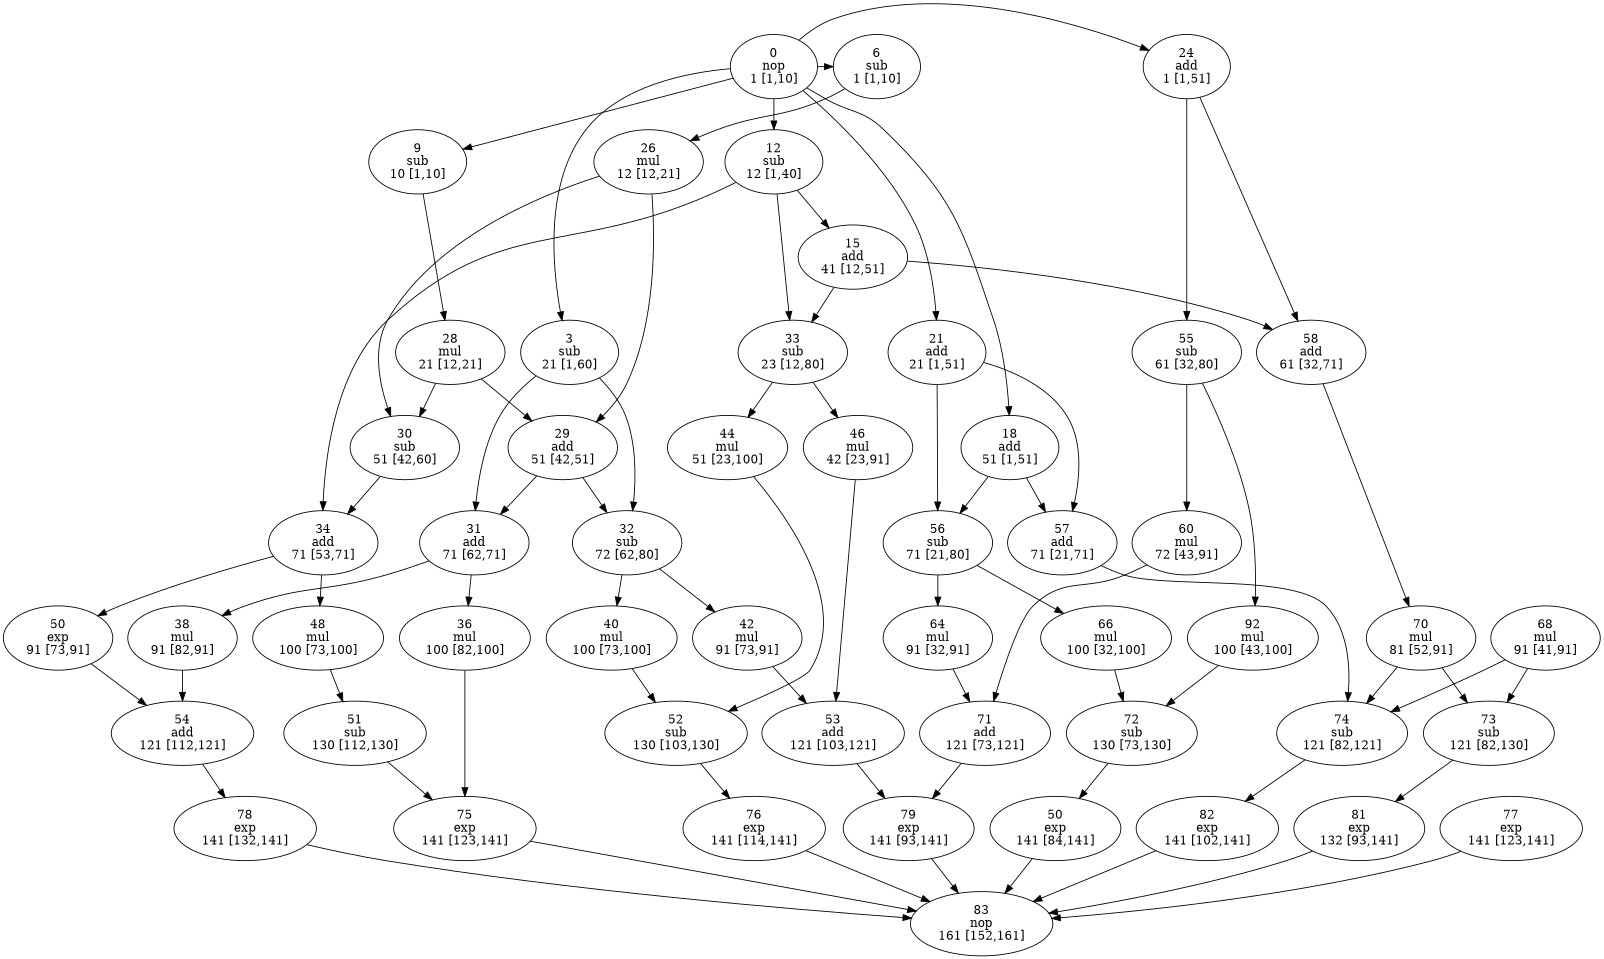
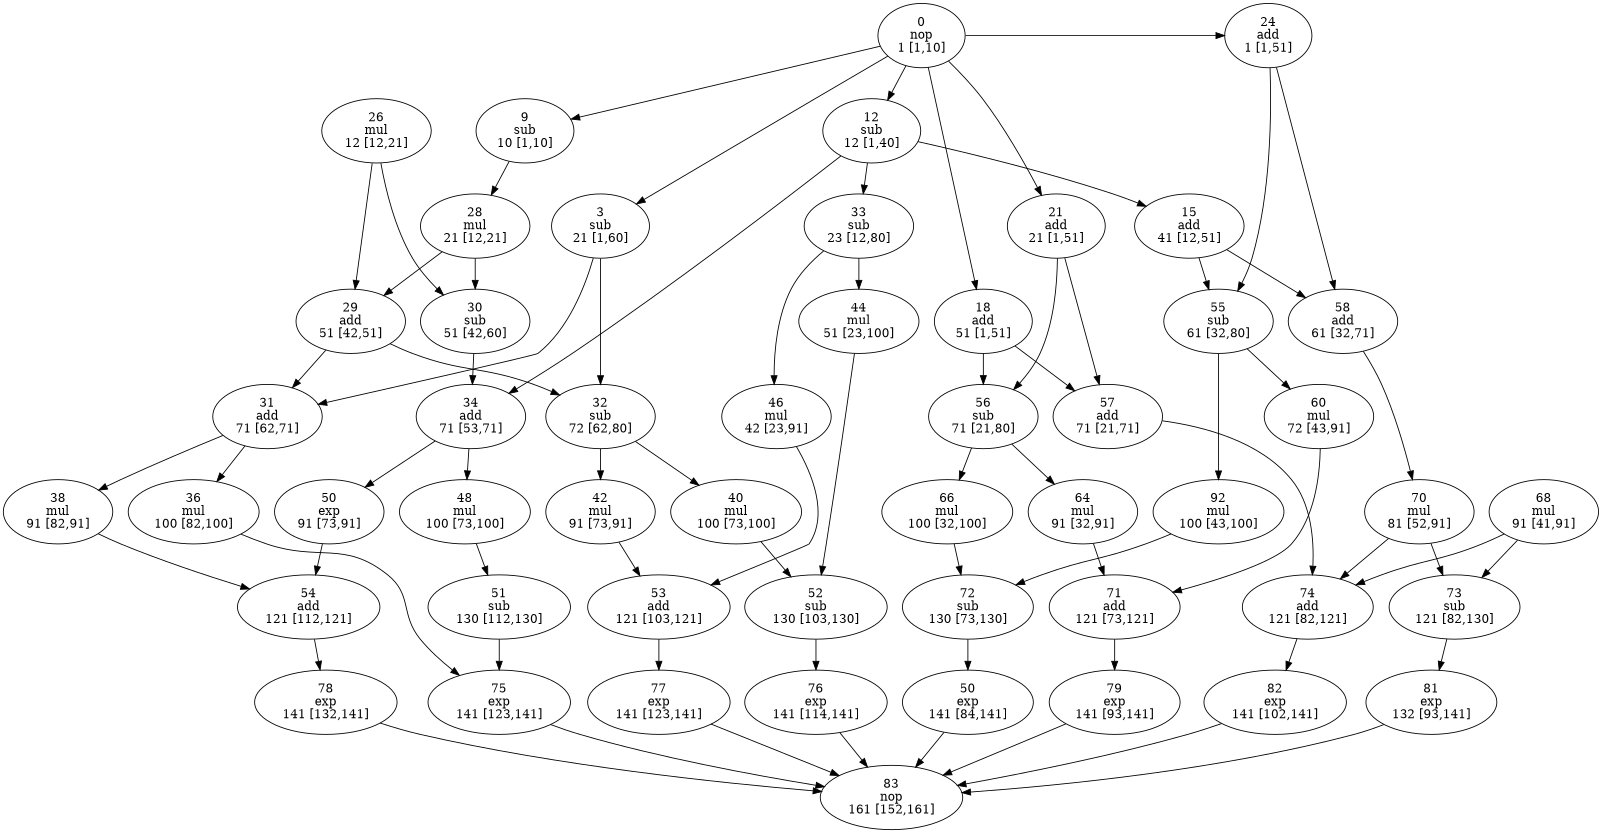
(877, 67) -> none
(825, 301) -> (1203, 270)
(1342, 733) -> (1308, 607)
(868, 778) -> (659, 650)
